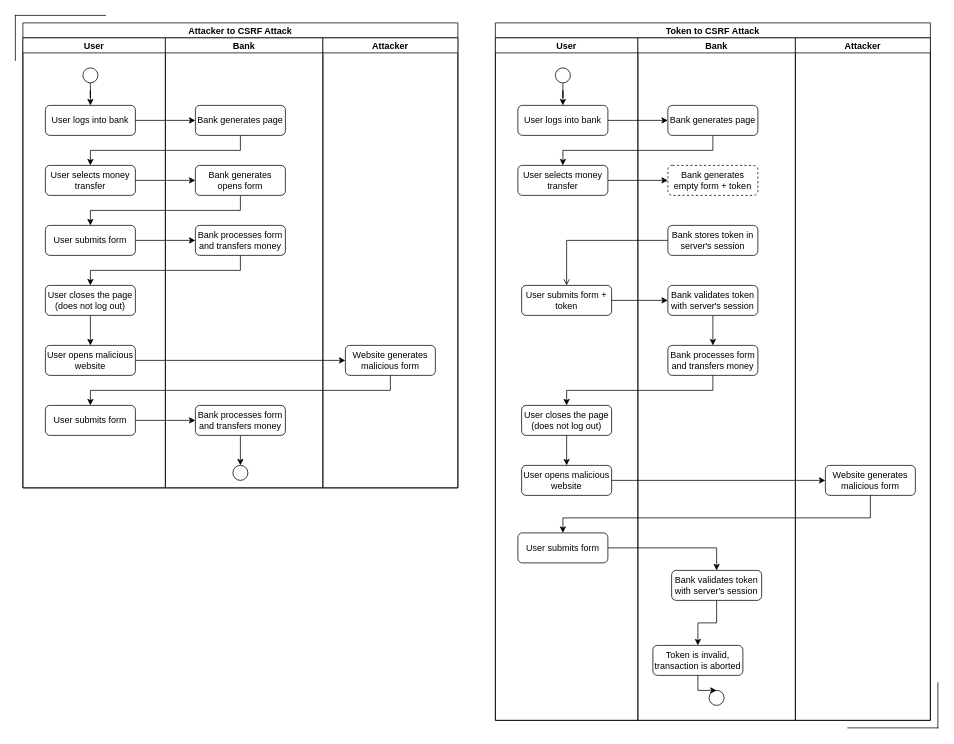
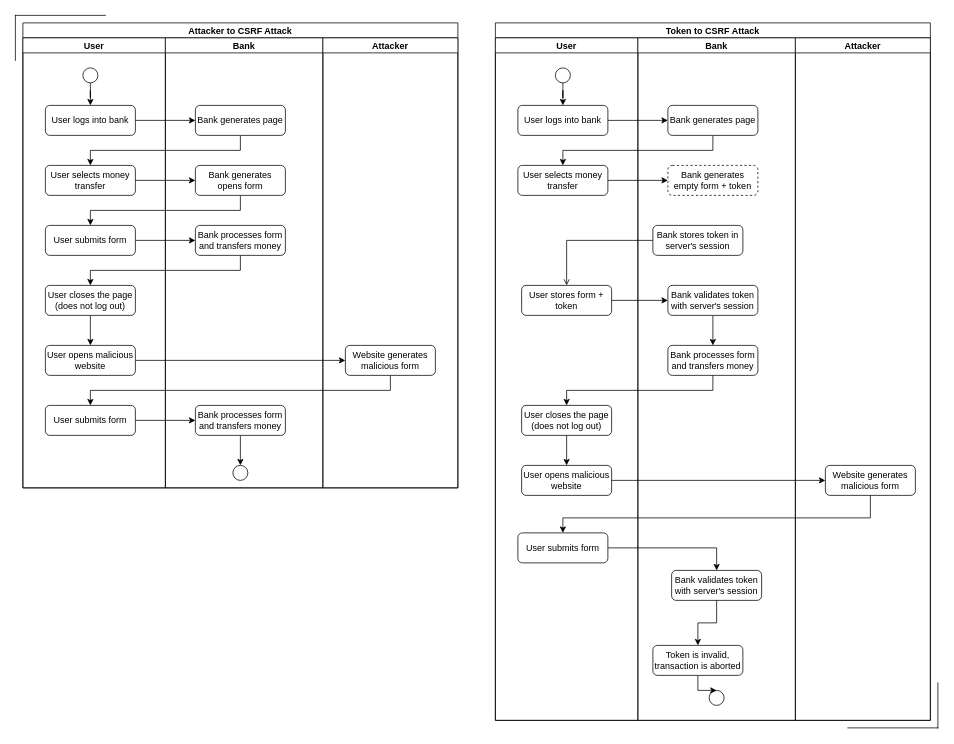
(713, 240) -> (698, 240)
(567, 300) -> (567, 300)
